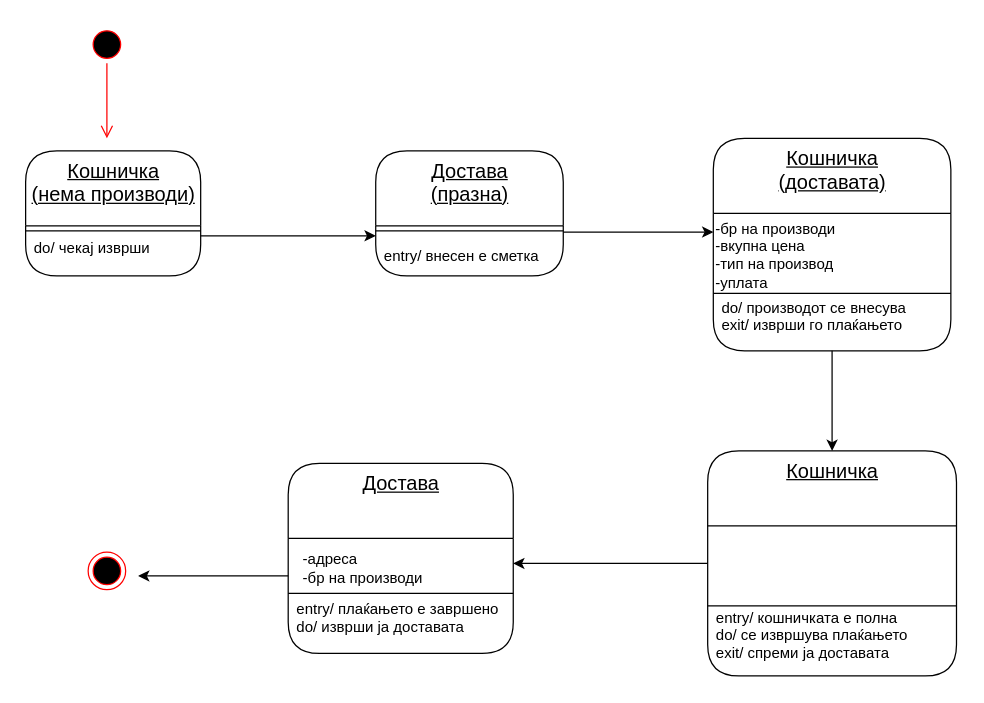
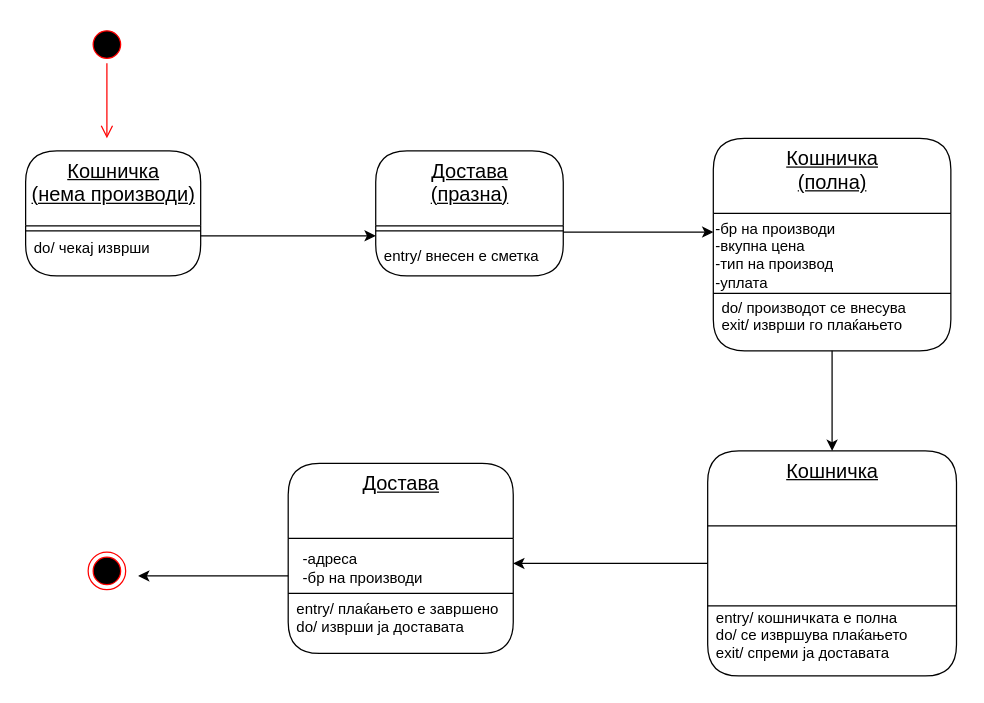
(833, 165) -> (833, 165)
